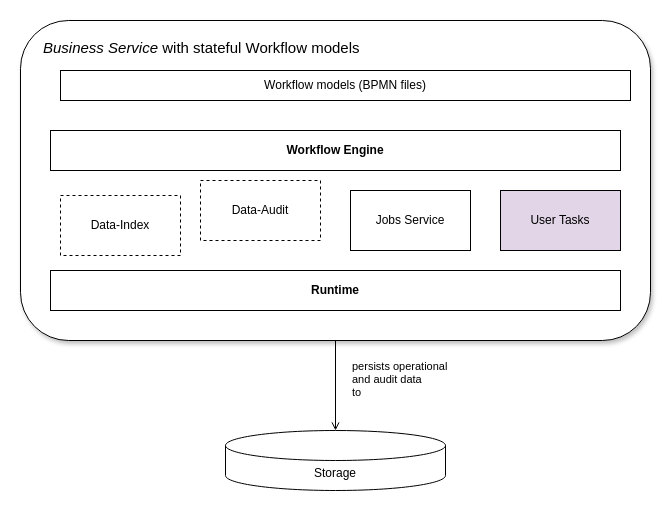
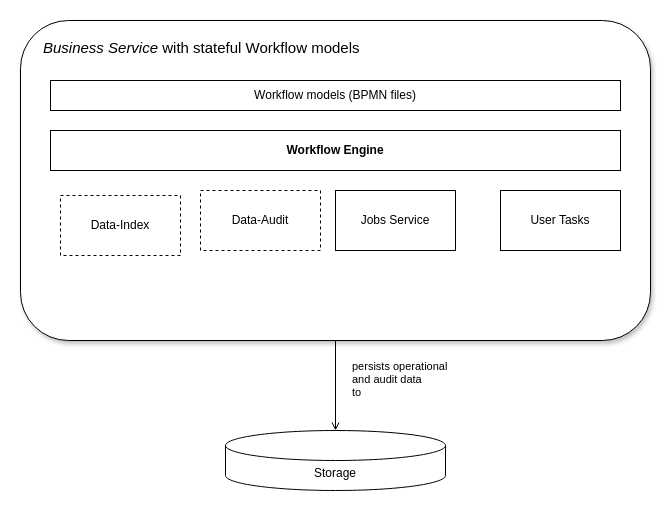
(346, 86) -> (336, 96)
(261, 211) -> (261, 221)
(411, 221) -> (396, 221)
(561, 221) -> (561, 221)
(336, 291) -> none
